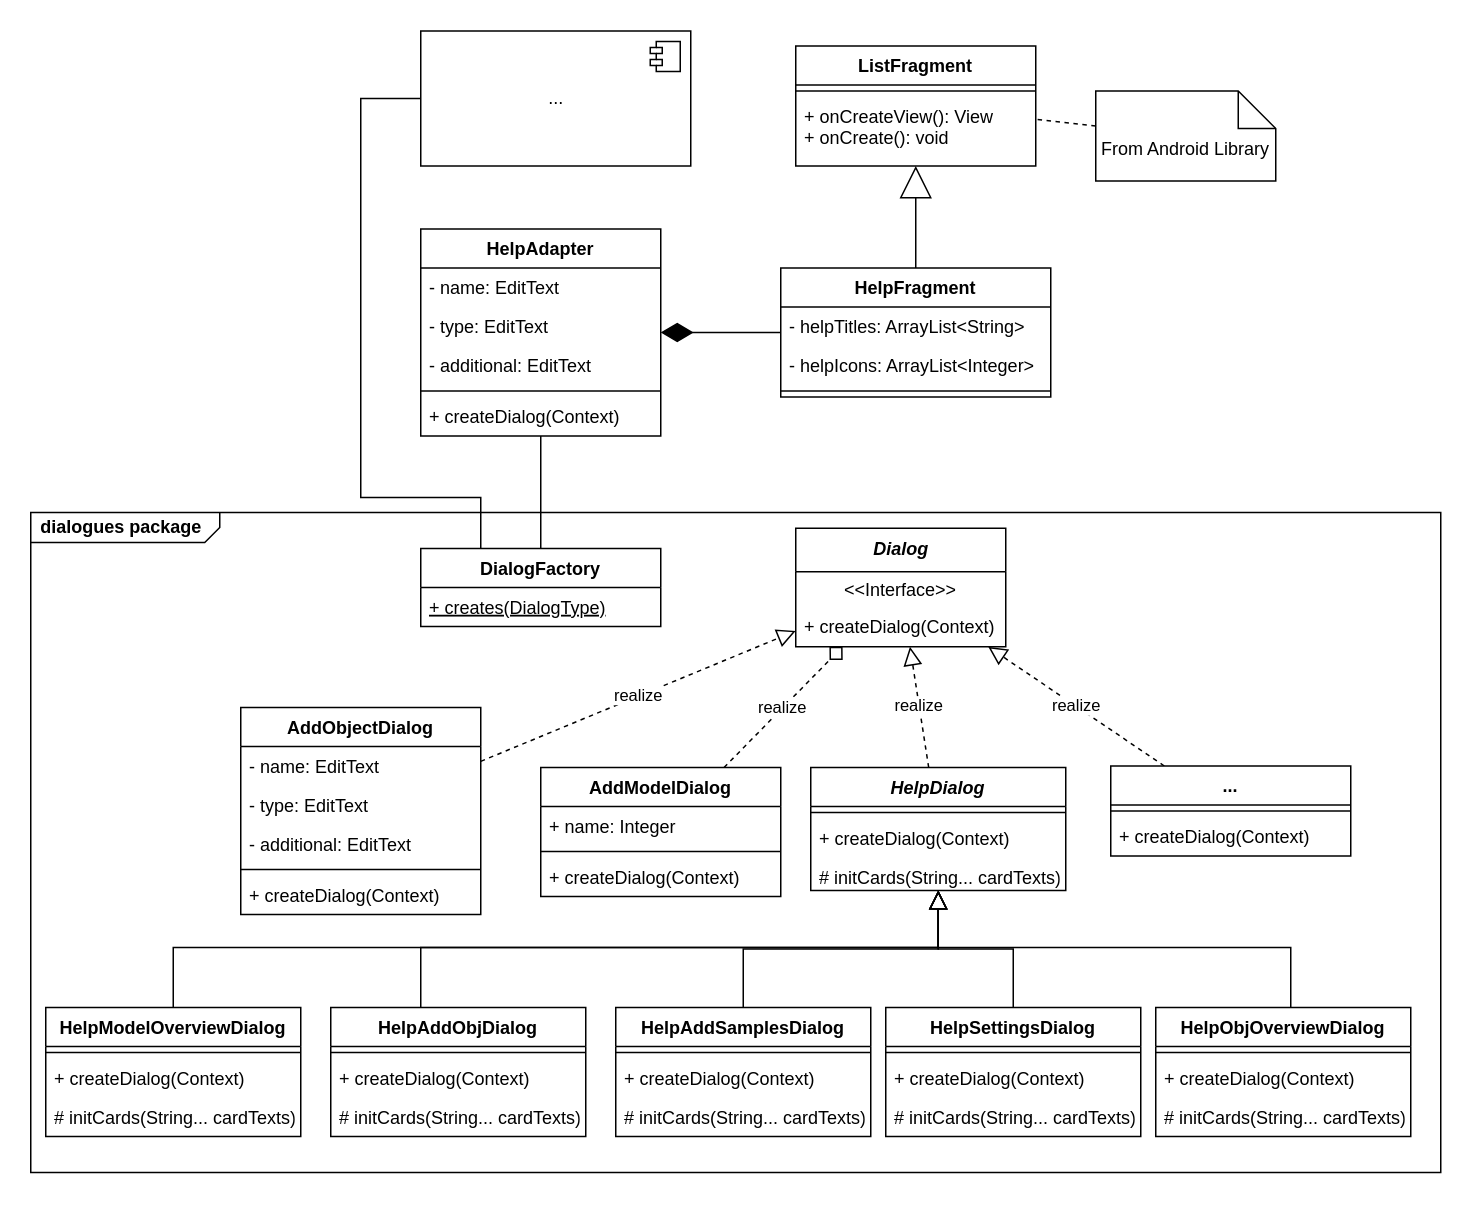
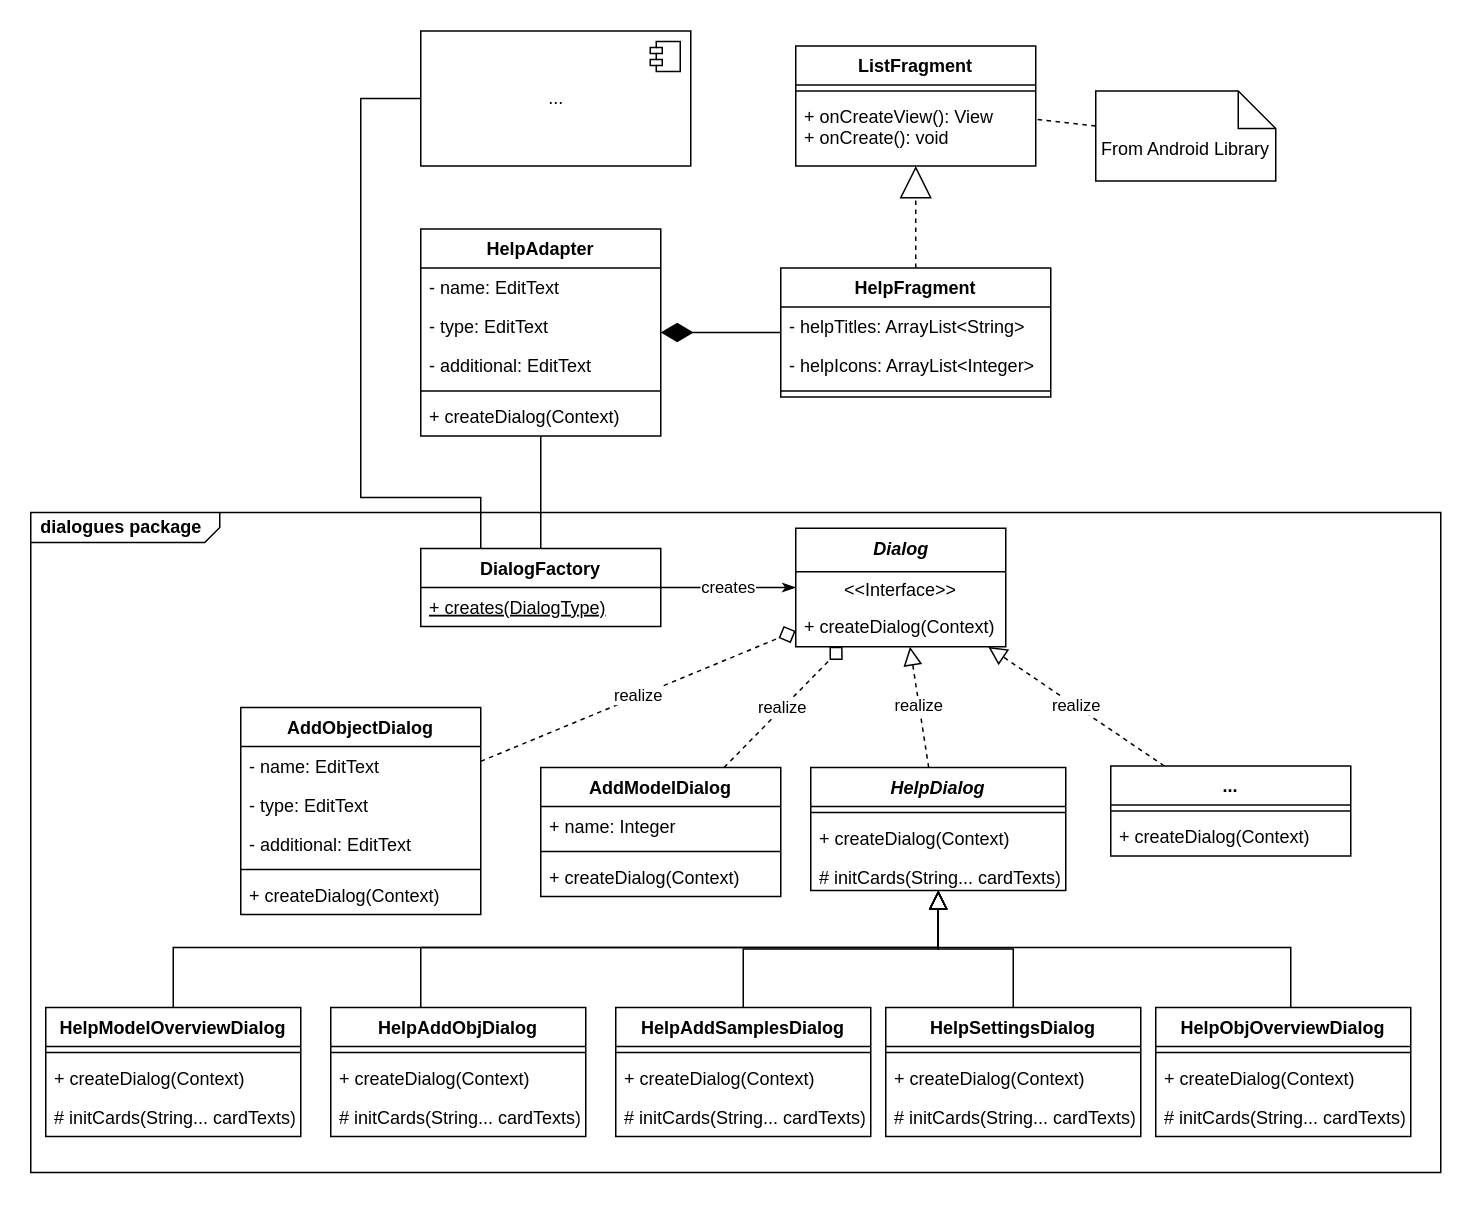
(916, 231) -> (916, 231)
none -> (724, 587)
(777, 638) -> (778, 638)
